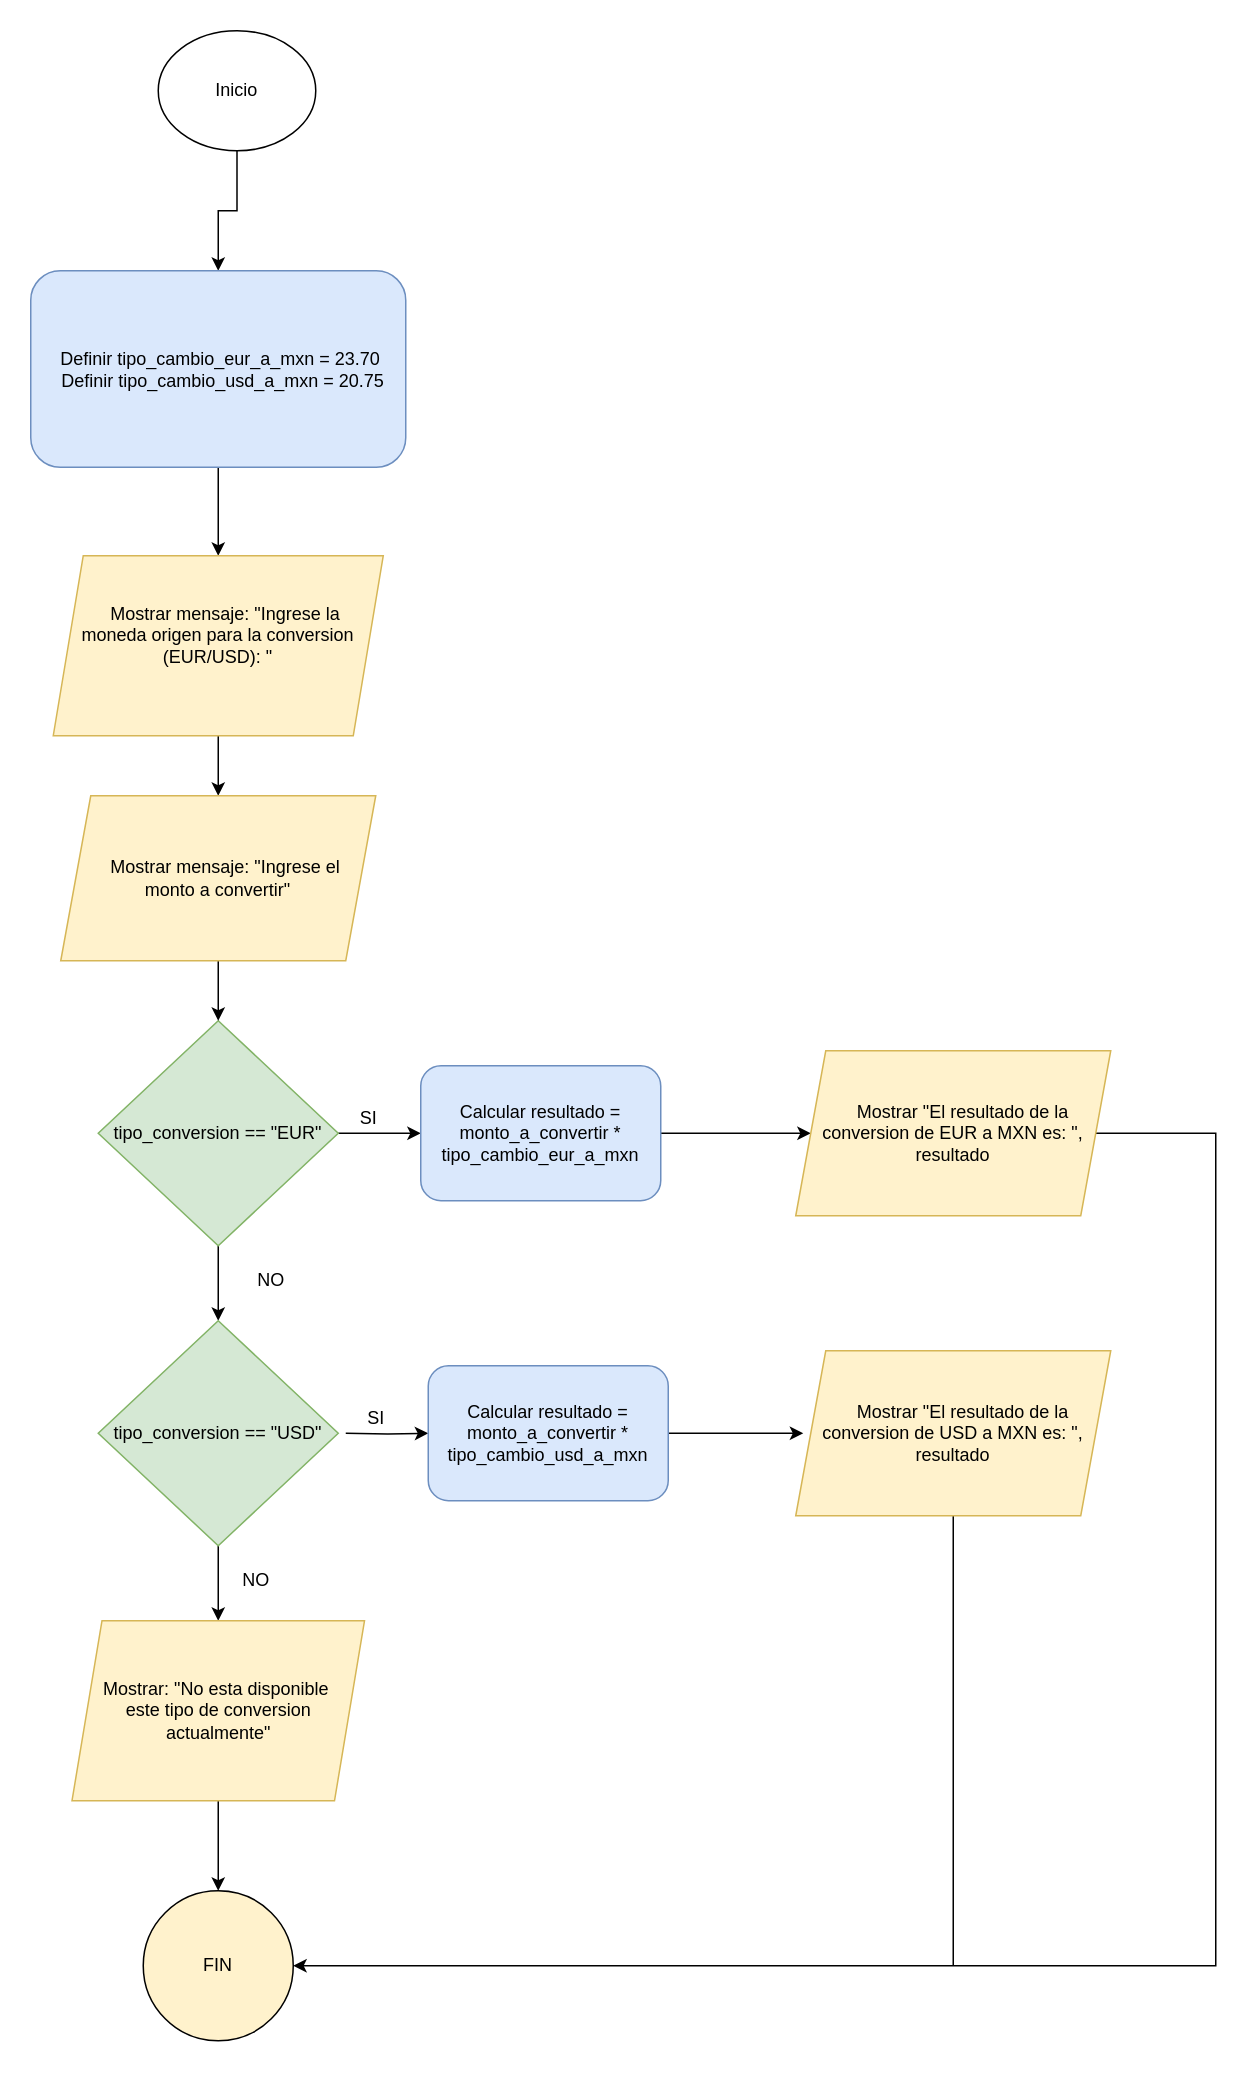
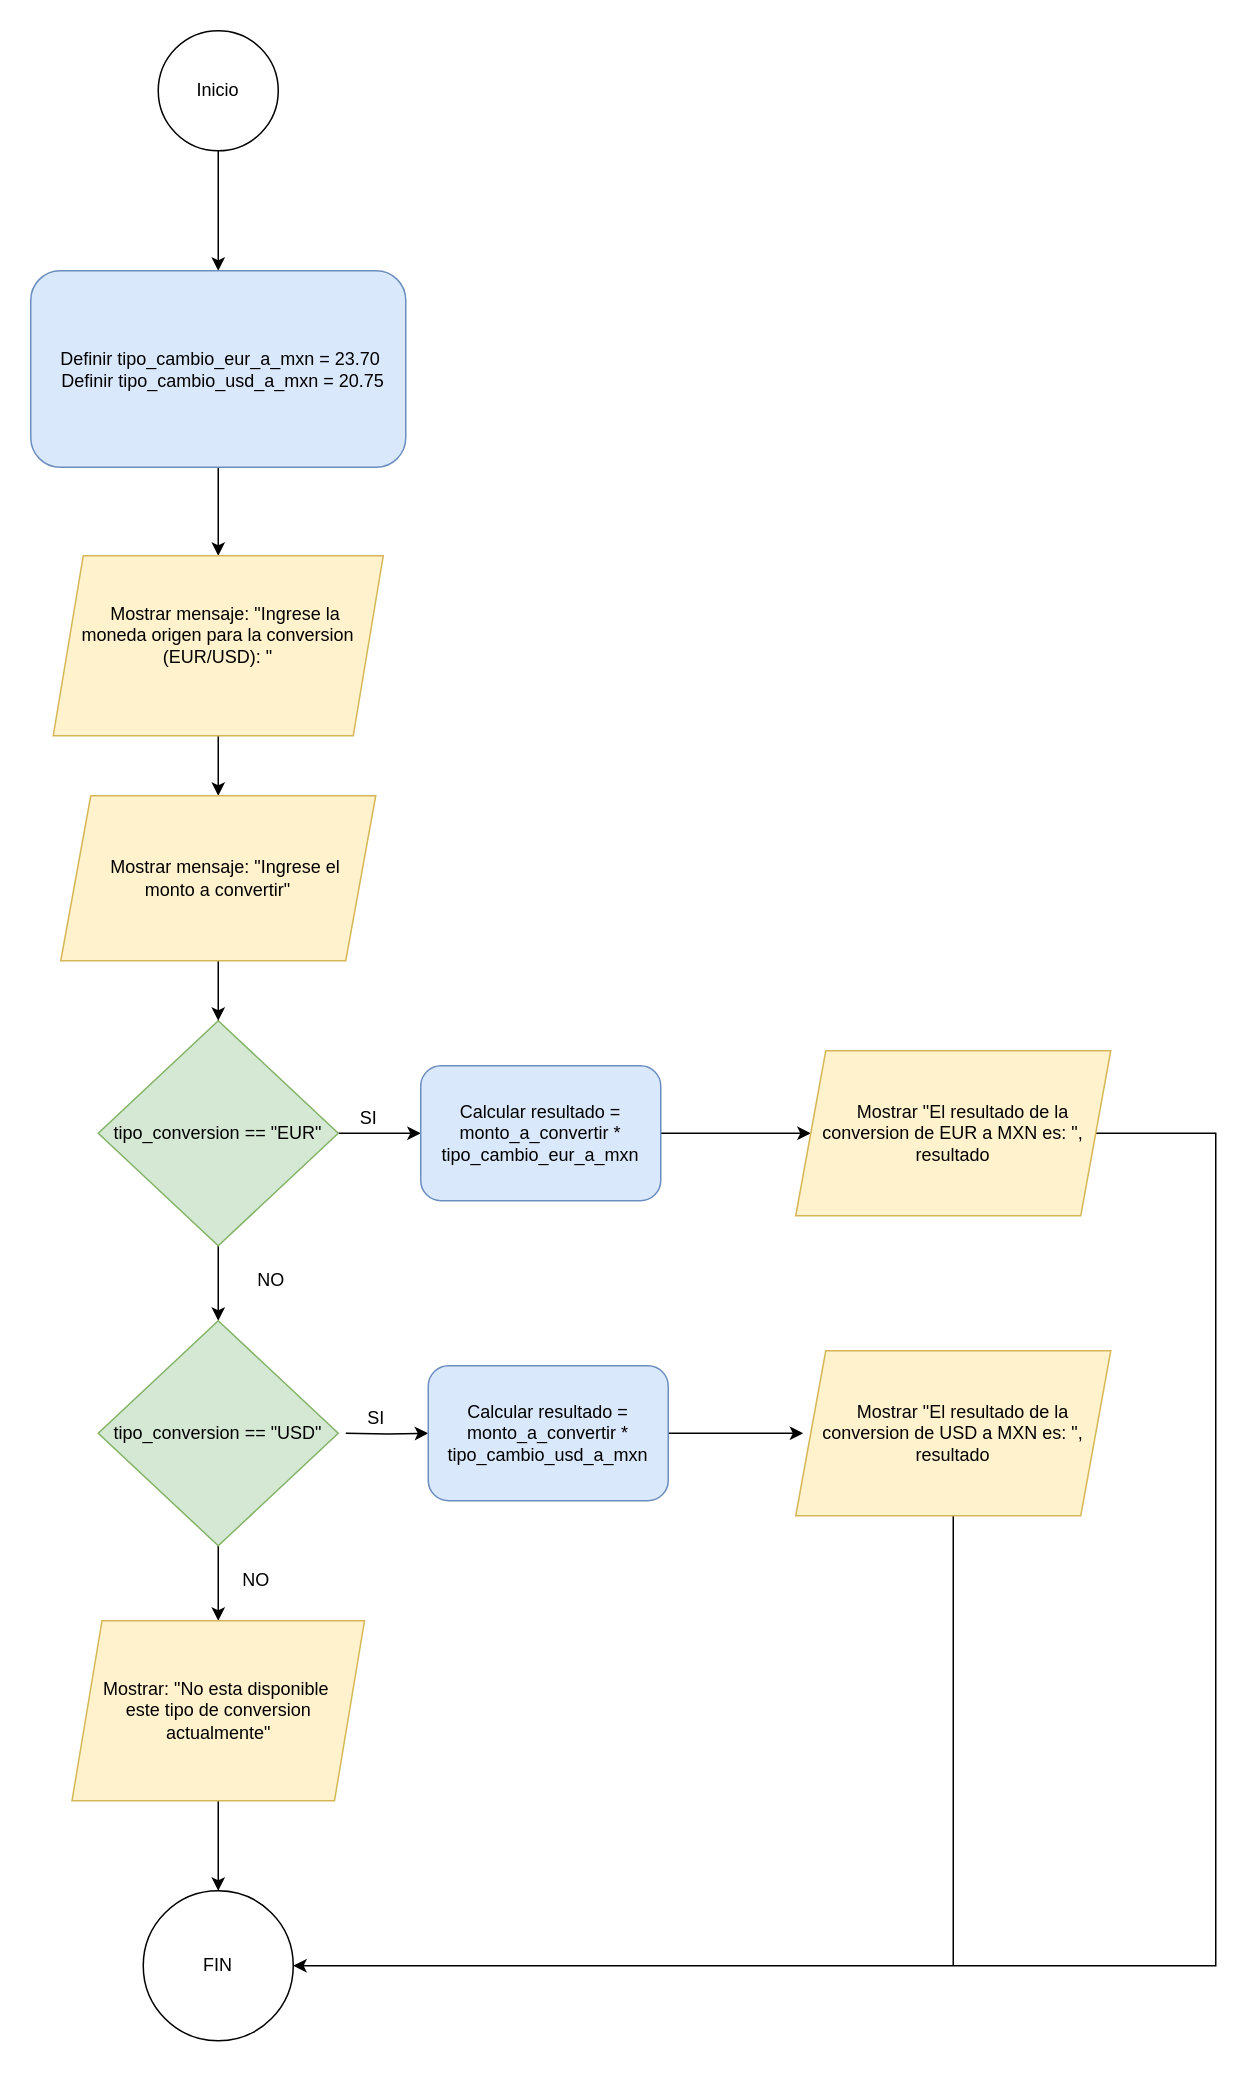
(237, 91) -> (218, 91)
(218, 1966) -> (218, 1966)
